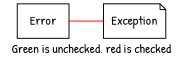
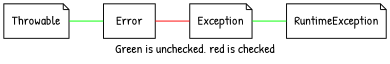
none -> (36, 21)
none -> (336, 21)
